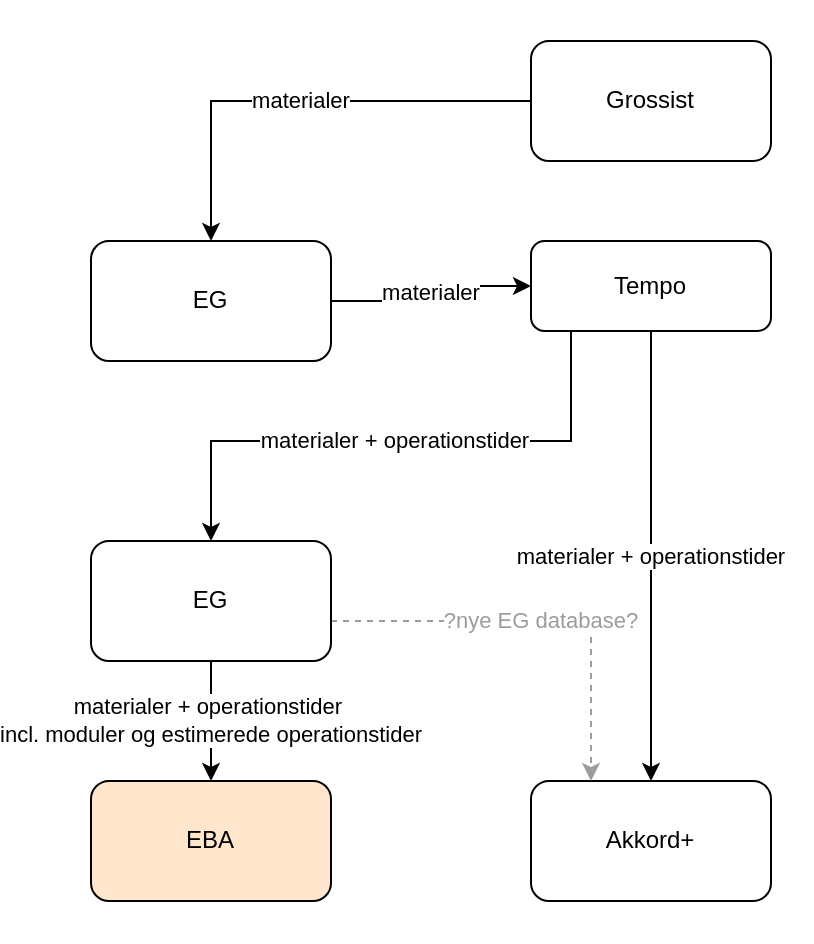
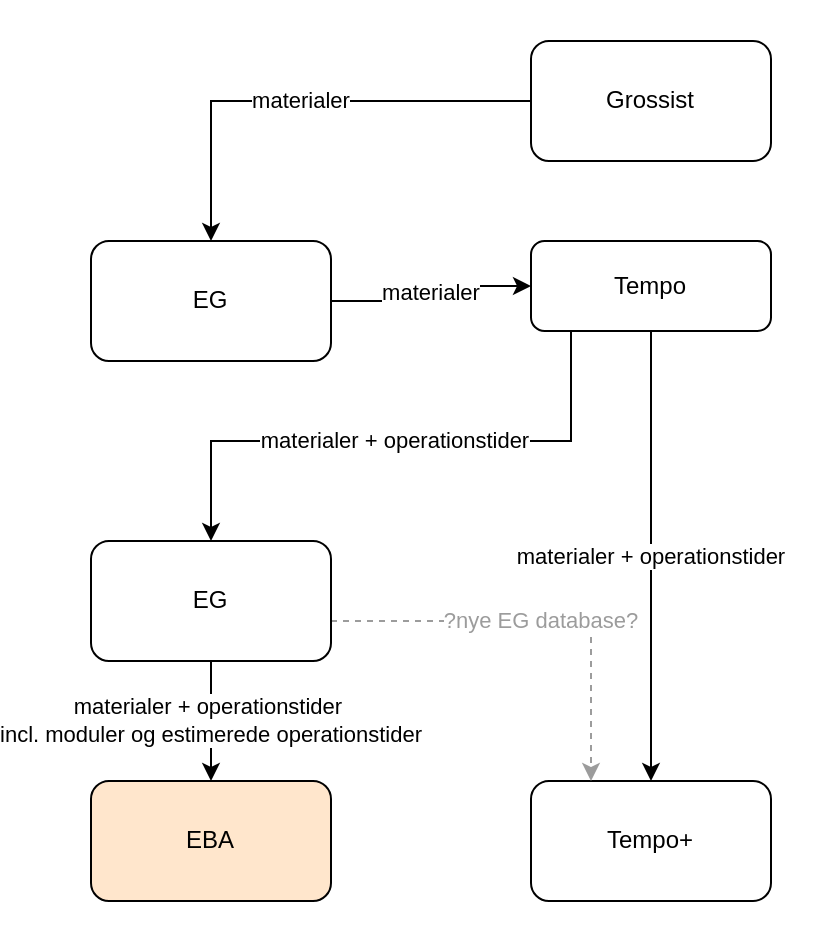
(651, 841) -> (651, 841)
